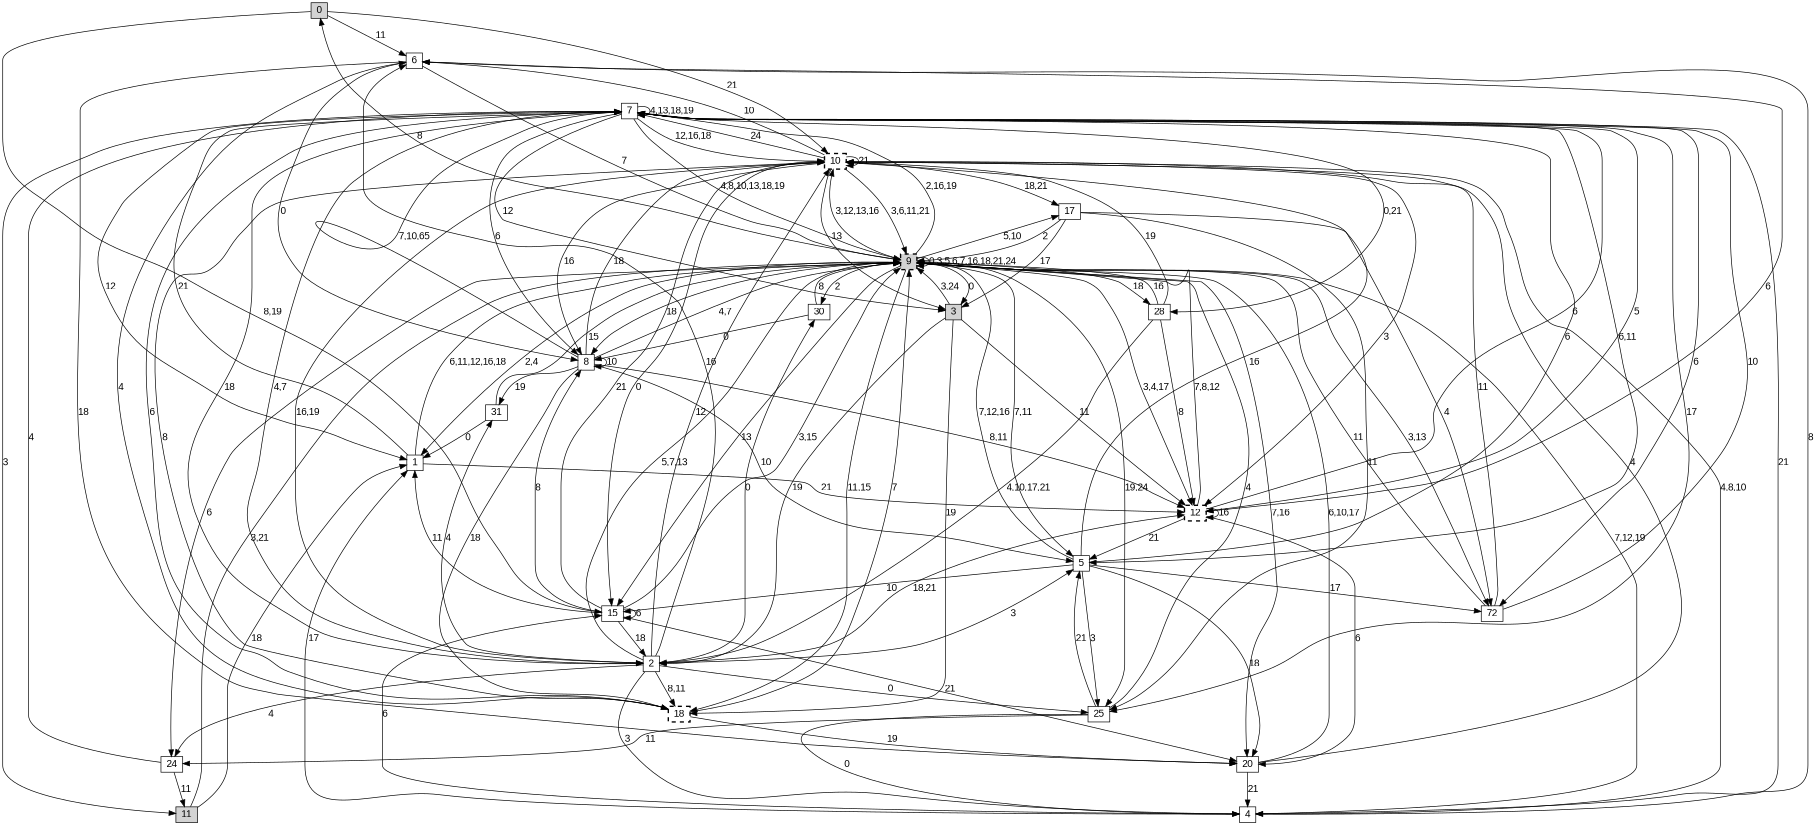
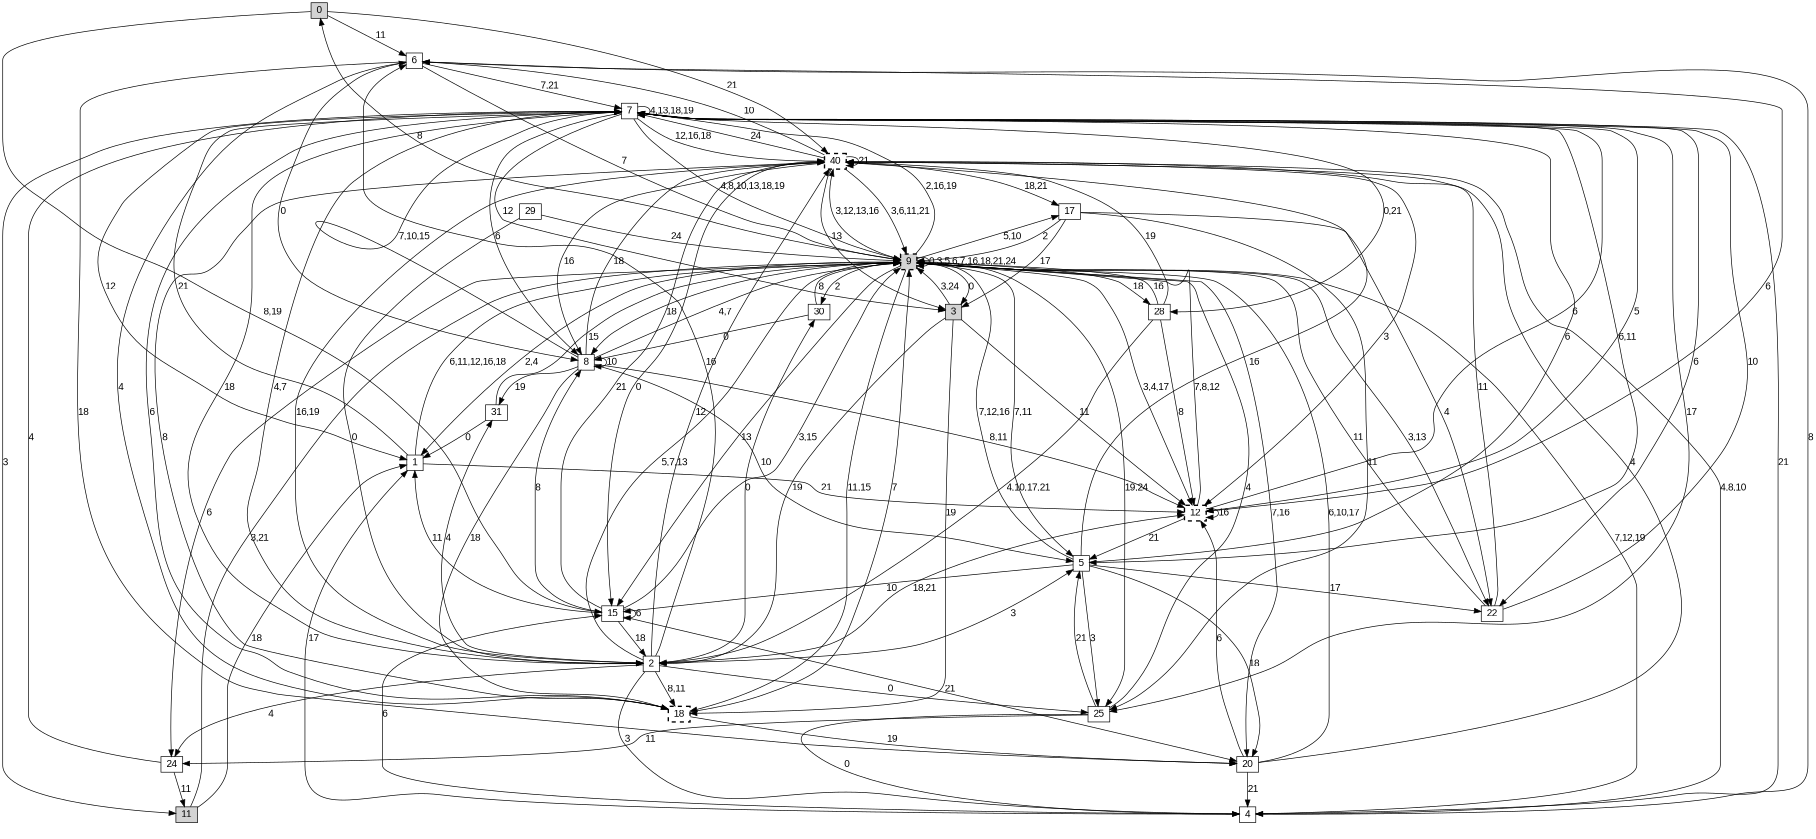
none -> (519, 85)
(835, 161) -> (835, 161)
none -> (530, 212)
(414, 237) -> (414, 237)
(1492, 614) -> (1492, 614)
(1355, 622) -> (1216, 643)
